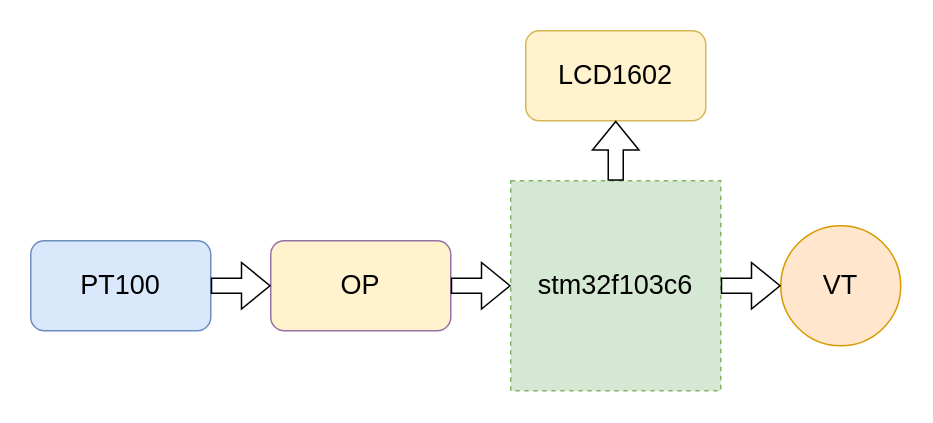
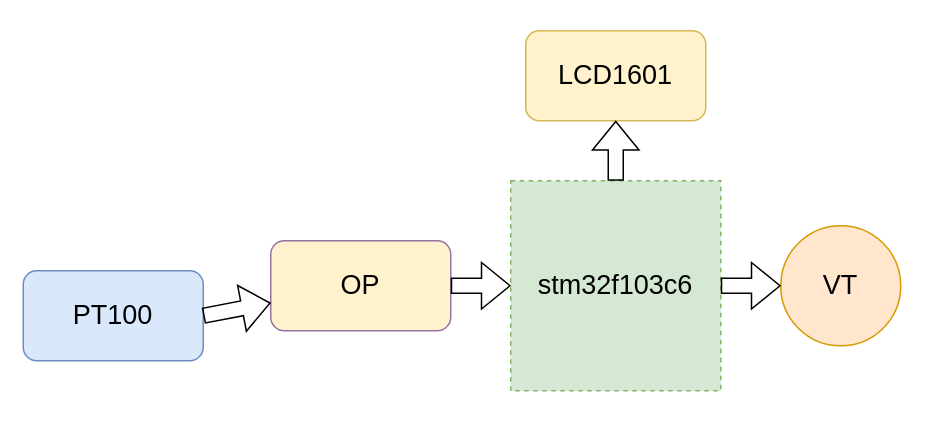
(616, 76) -> (616, 76)
(121, 286) -> (113, 316)
